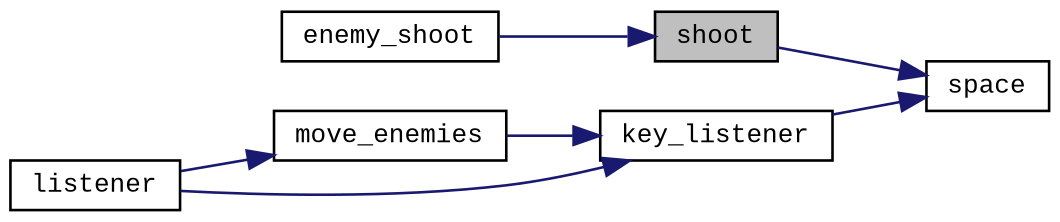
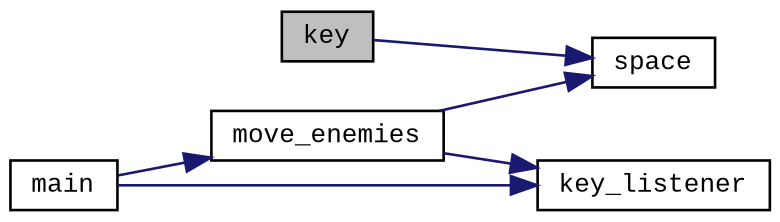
(390, 37) -> none
(716, 37) -> (328, 37)
(866, 108) -> (503, 96)
(95, 185) -> (64, 185)
